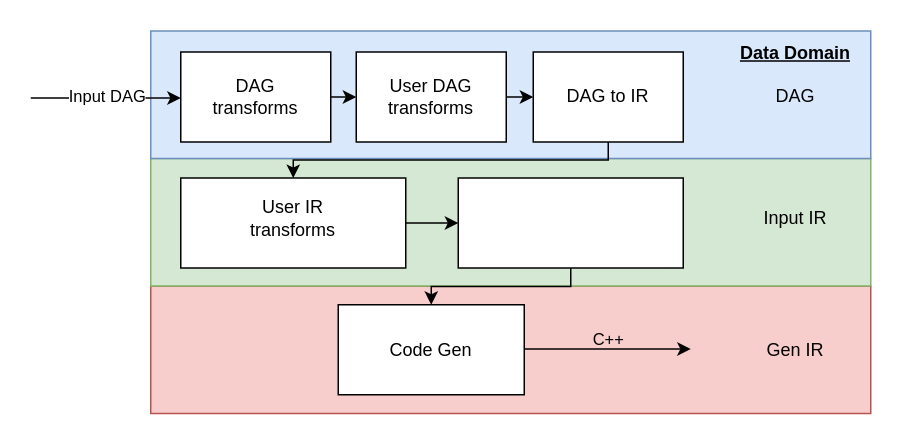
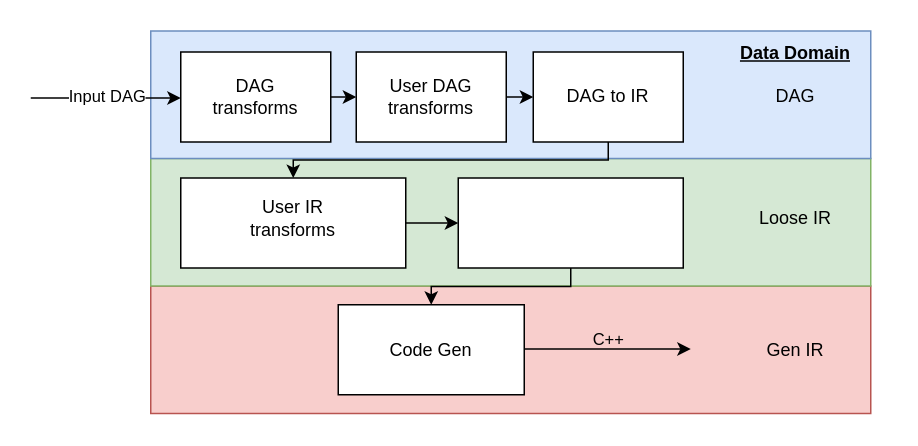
(796, 218) -> (796, 218)
